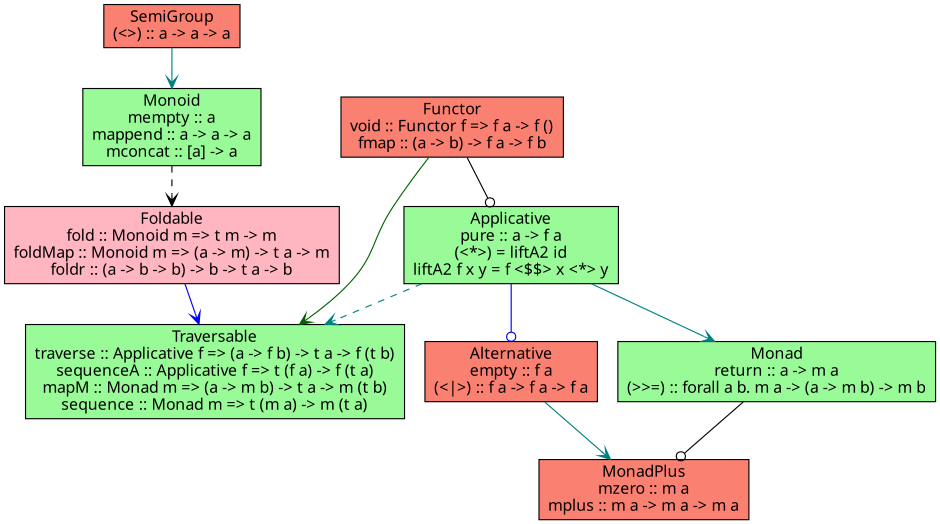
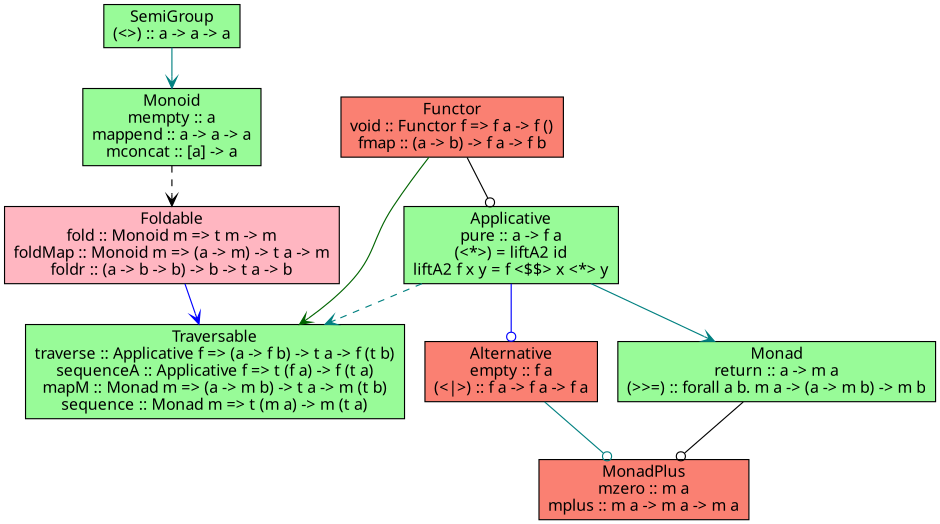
(172, 26) -> (172, 26)
(574, 427) -> (574, 427)
